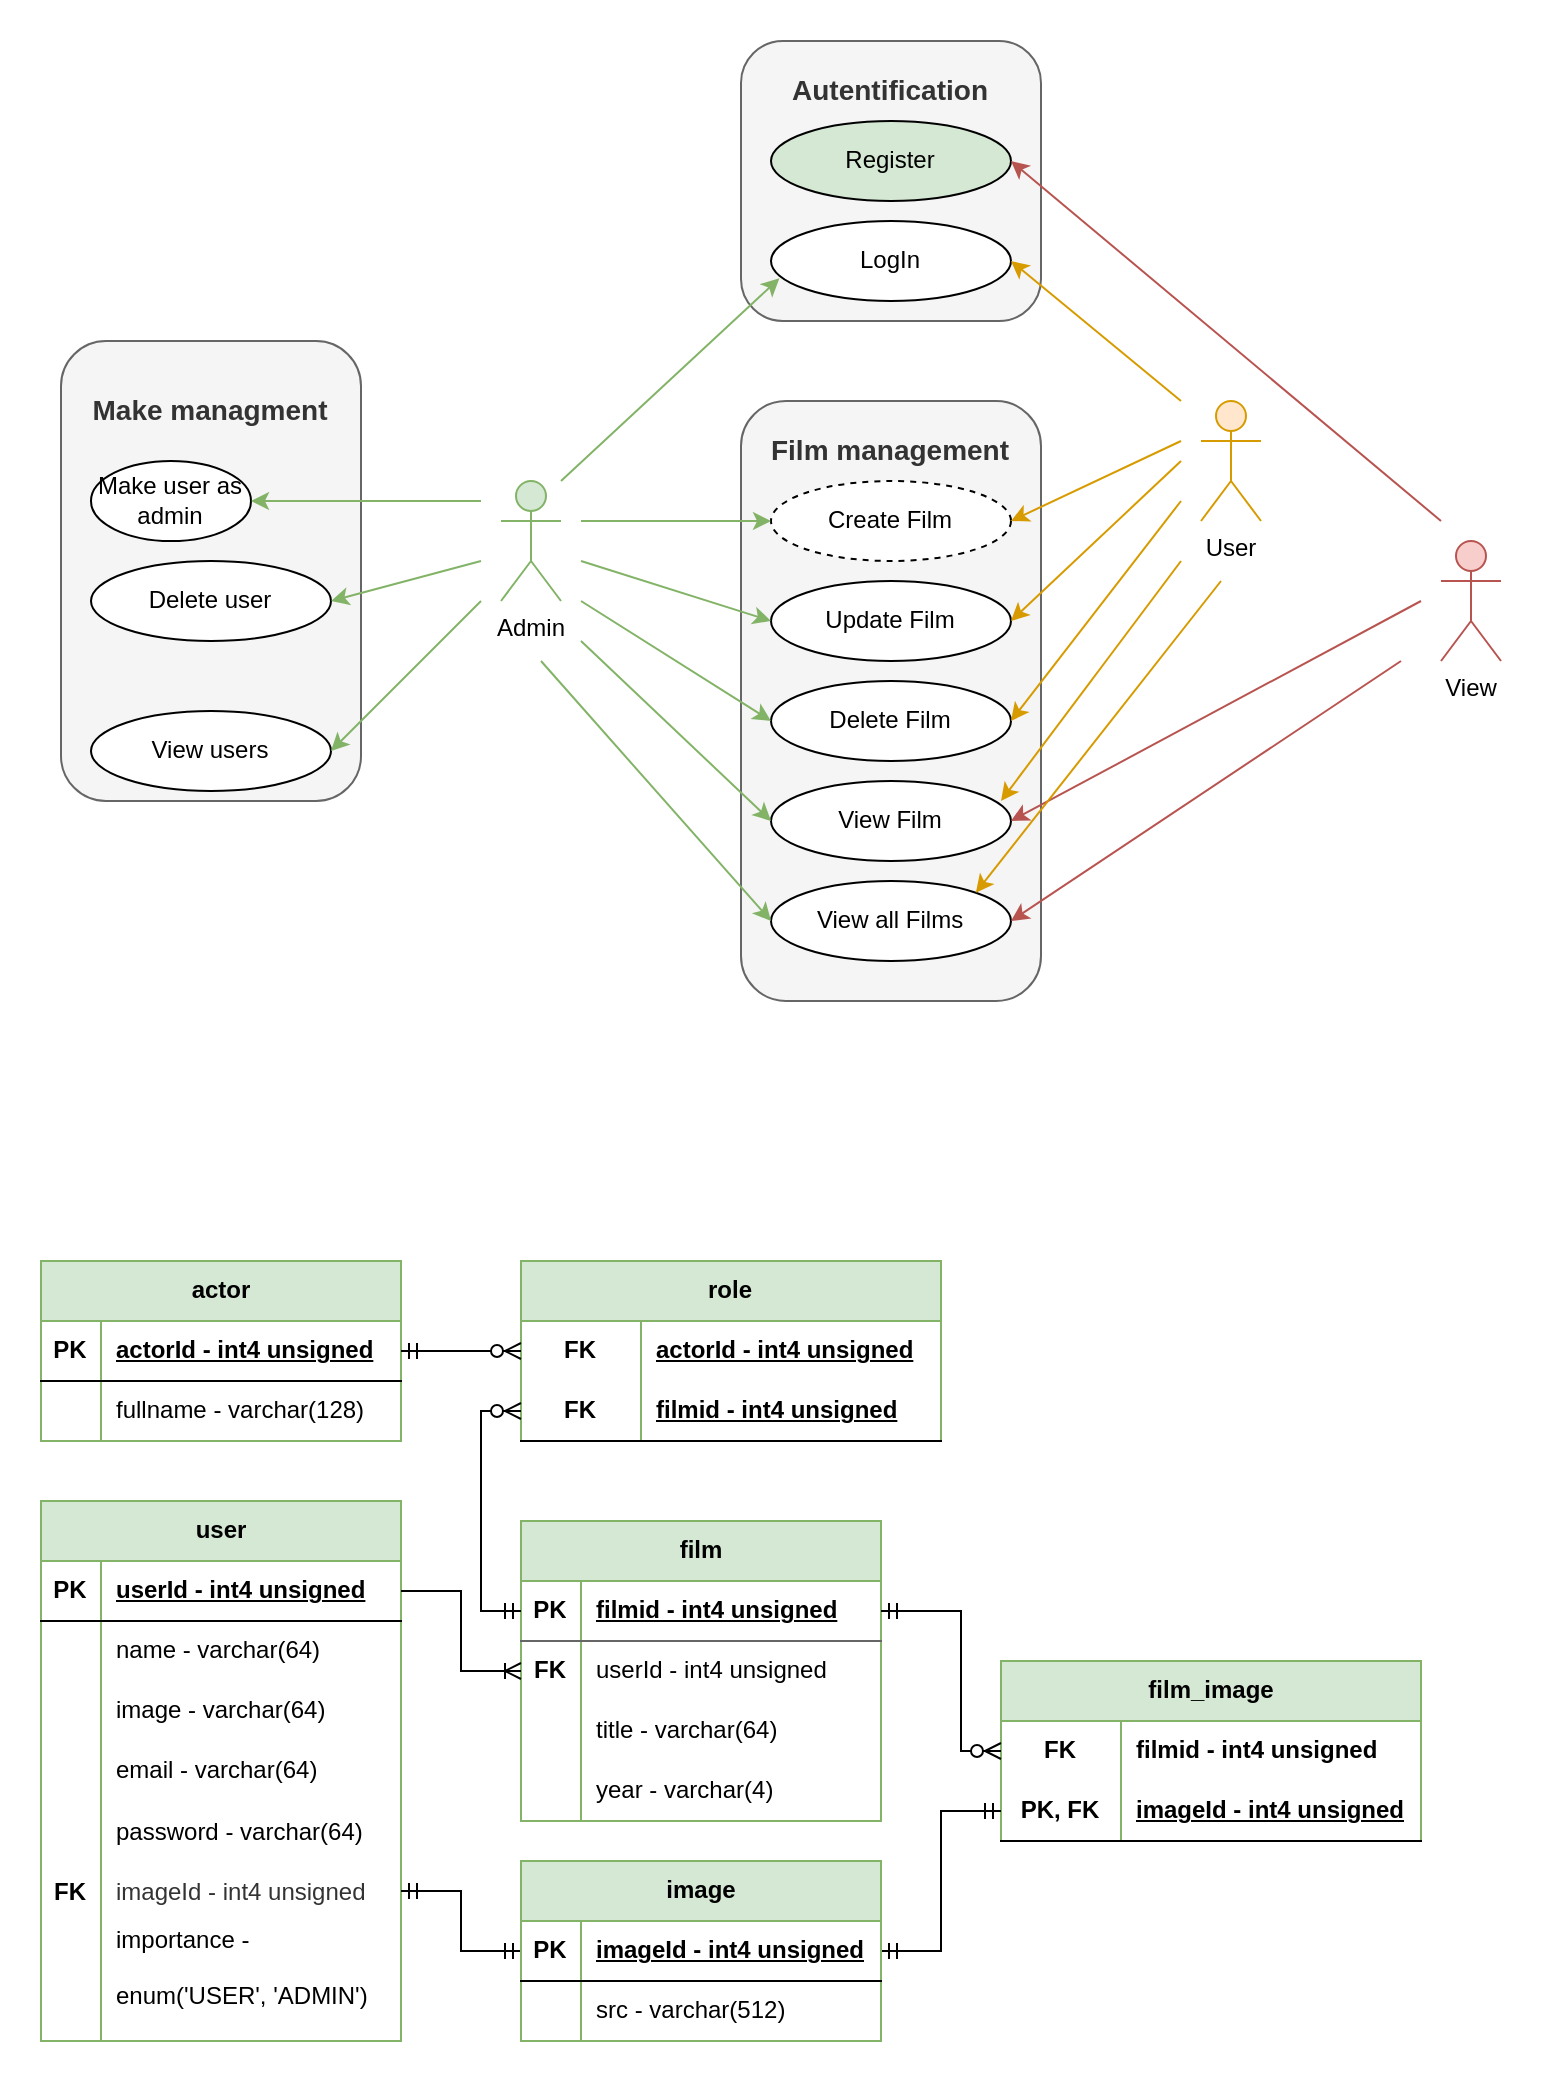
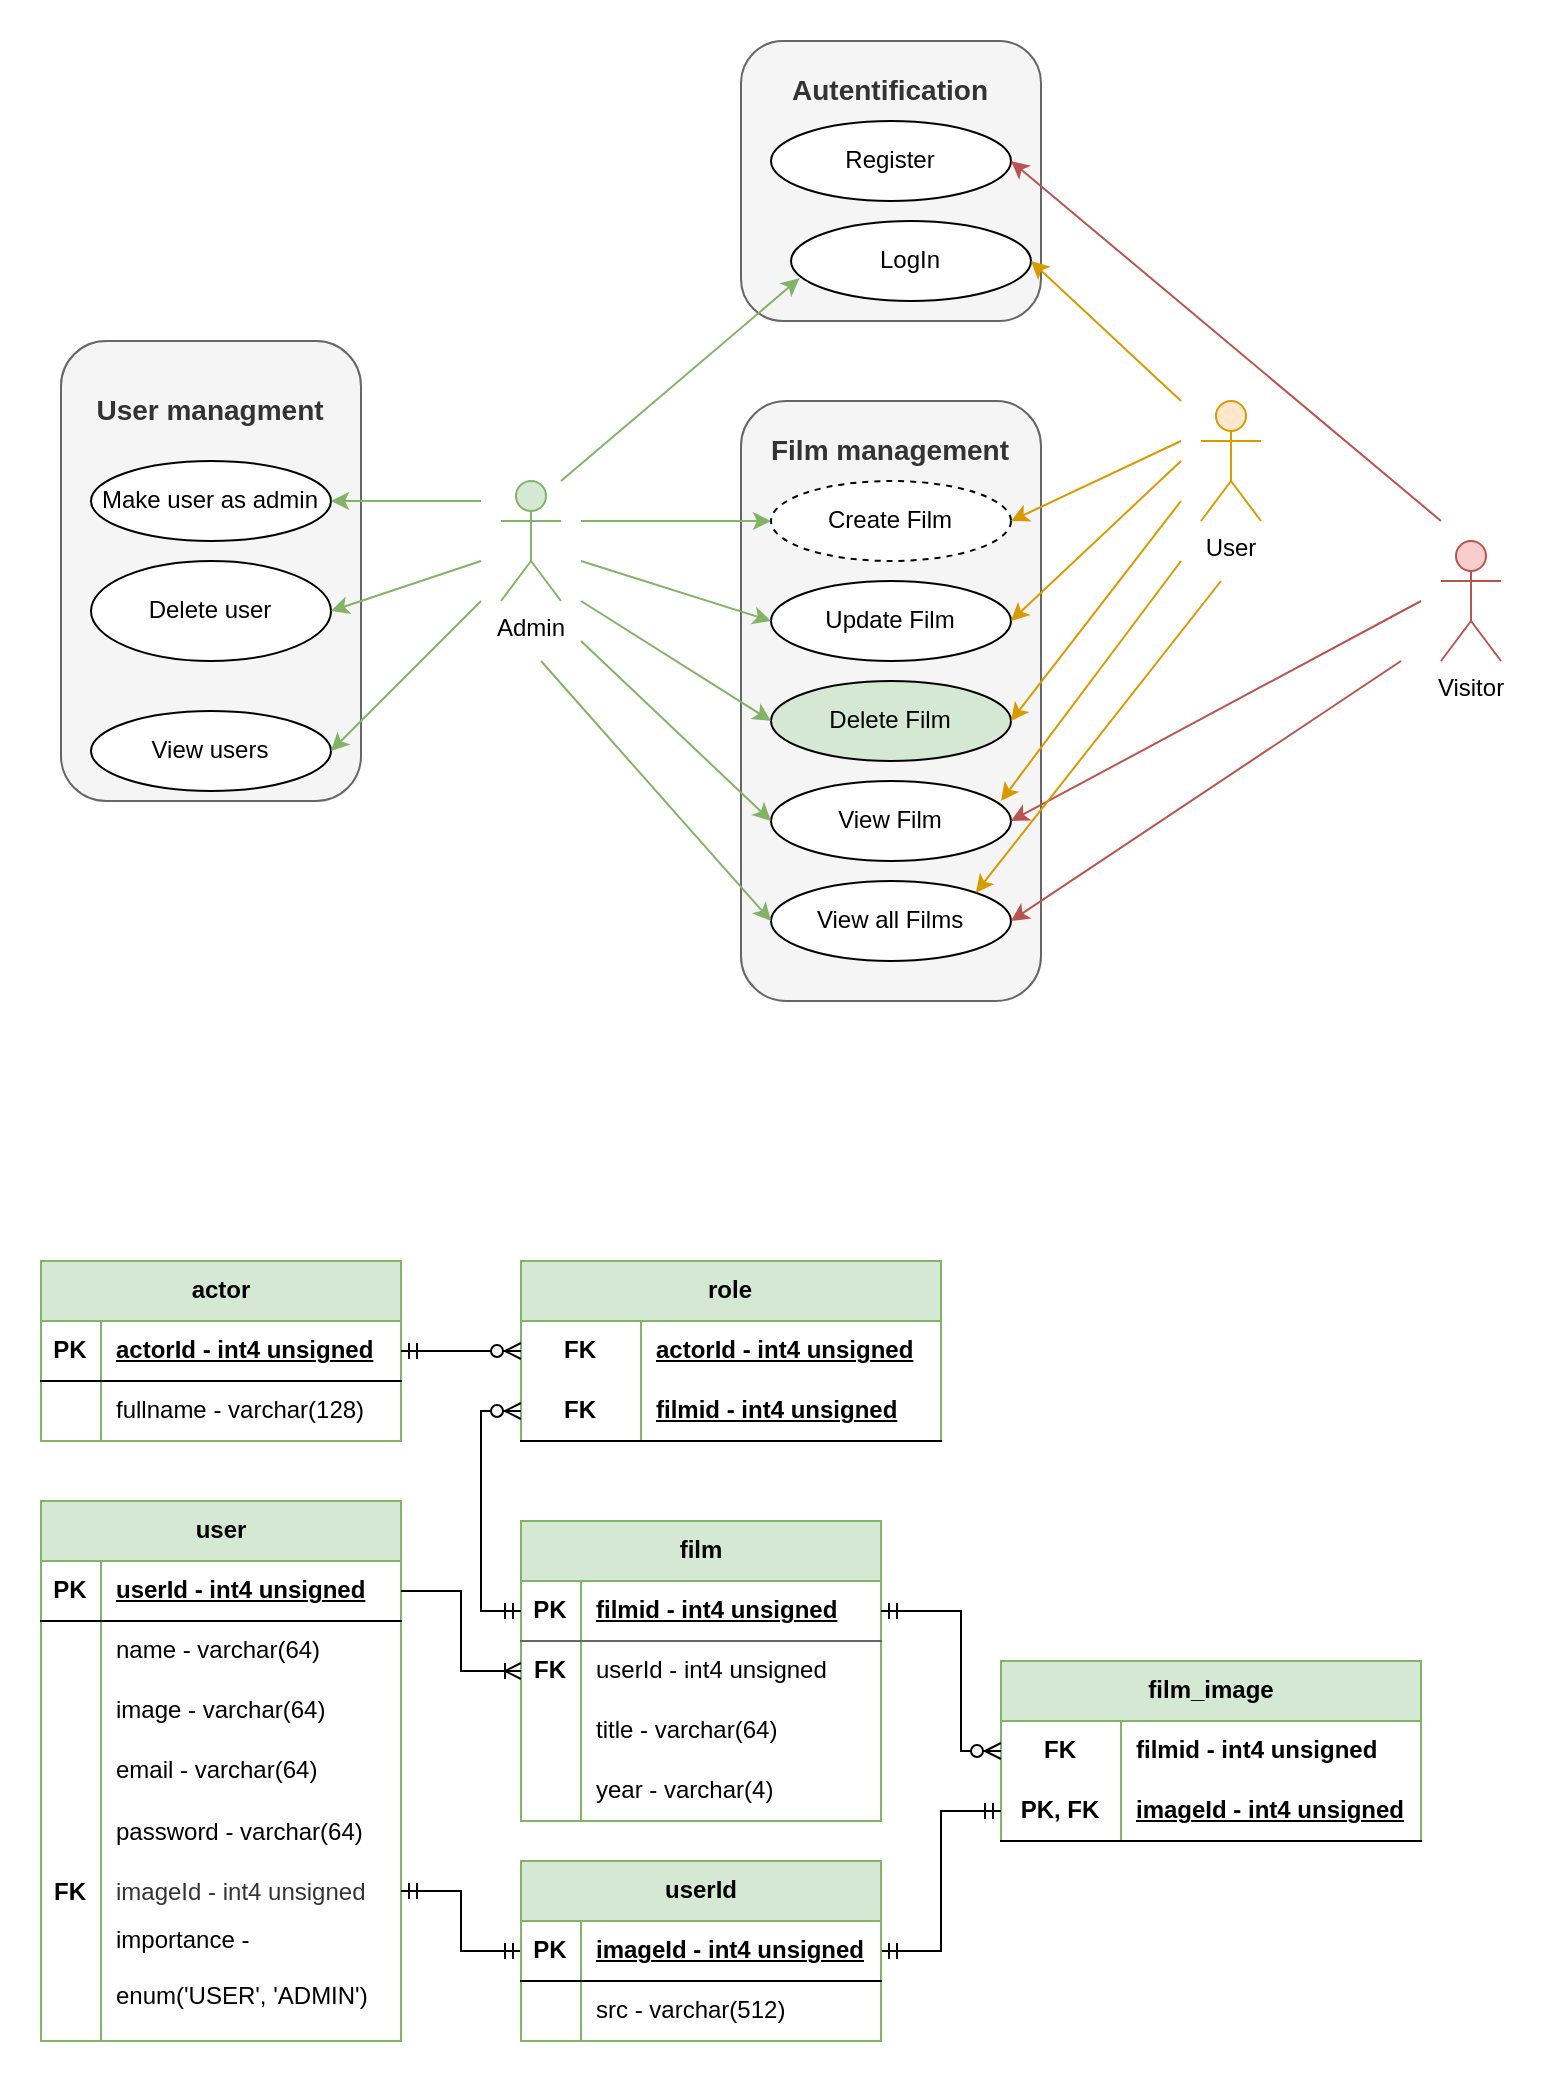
(891, 161) -> (891, 161)
(891, 261) -> (911, 261)
(211, 409) -> (211, 409)
(171, 501) -> (211, 501)
(211, 601) -> (211, 611)
(1472, 689) -> (1472, 689)
(891, 721) -> (891, 721)
(702, 1891) -> (702, 1891)
